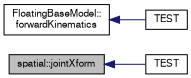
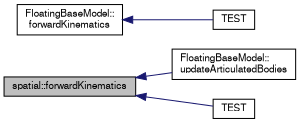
(57, 64) -> (70, 87)
none -> (234, 64)
